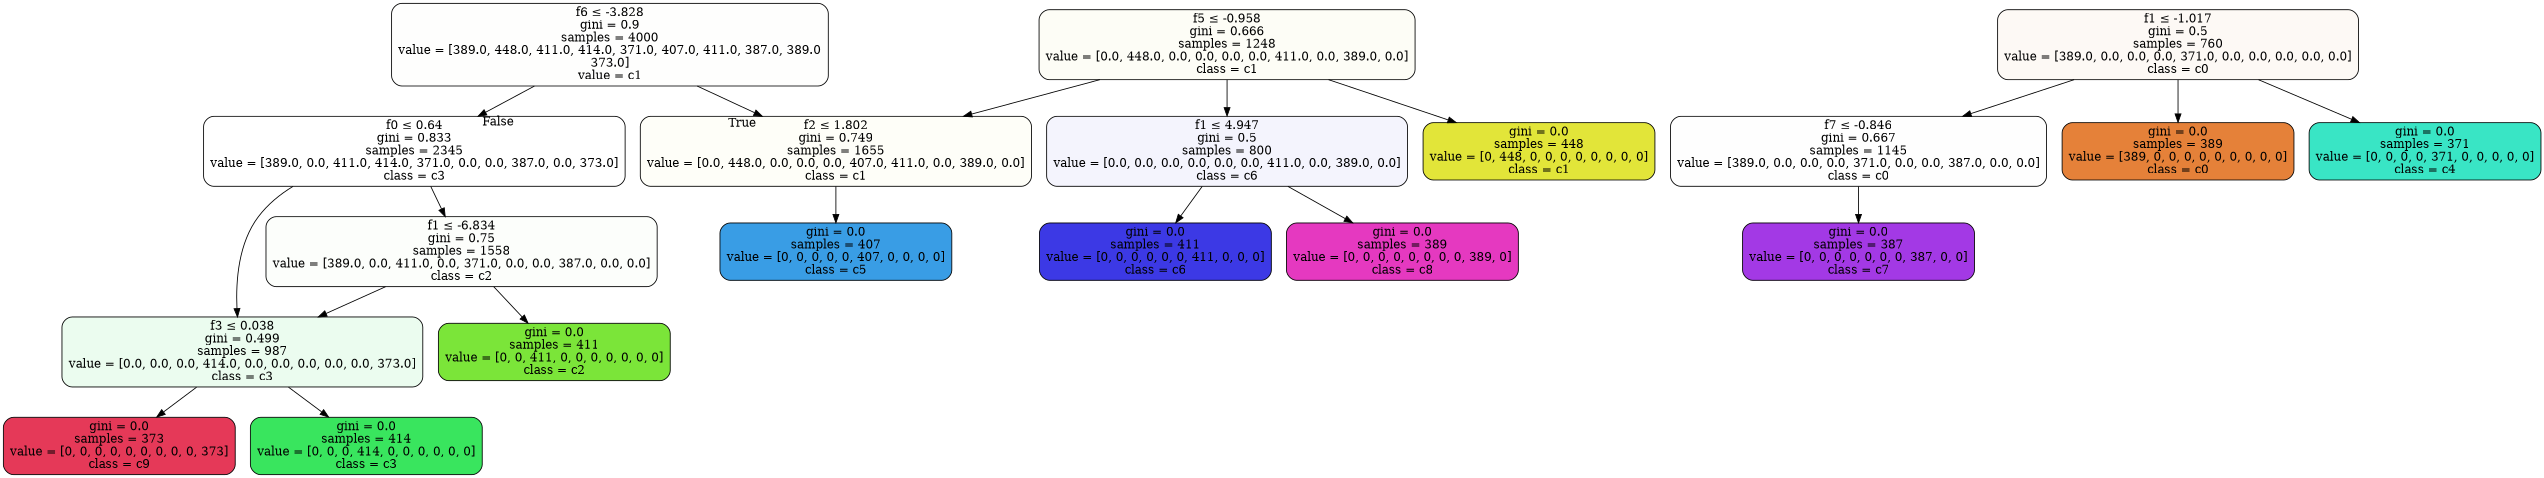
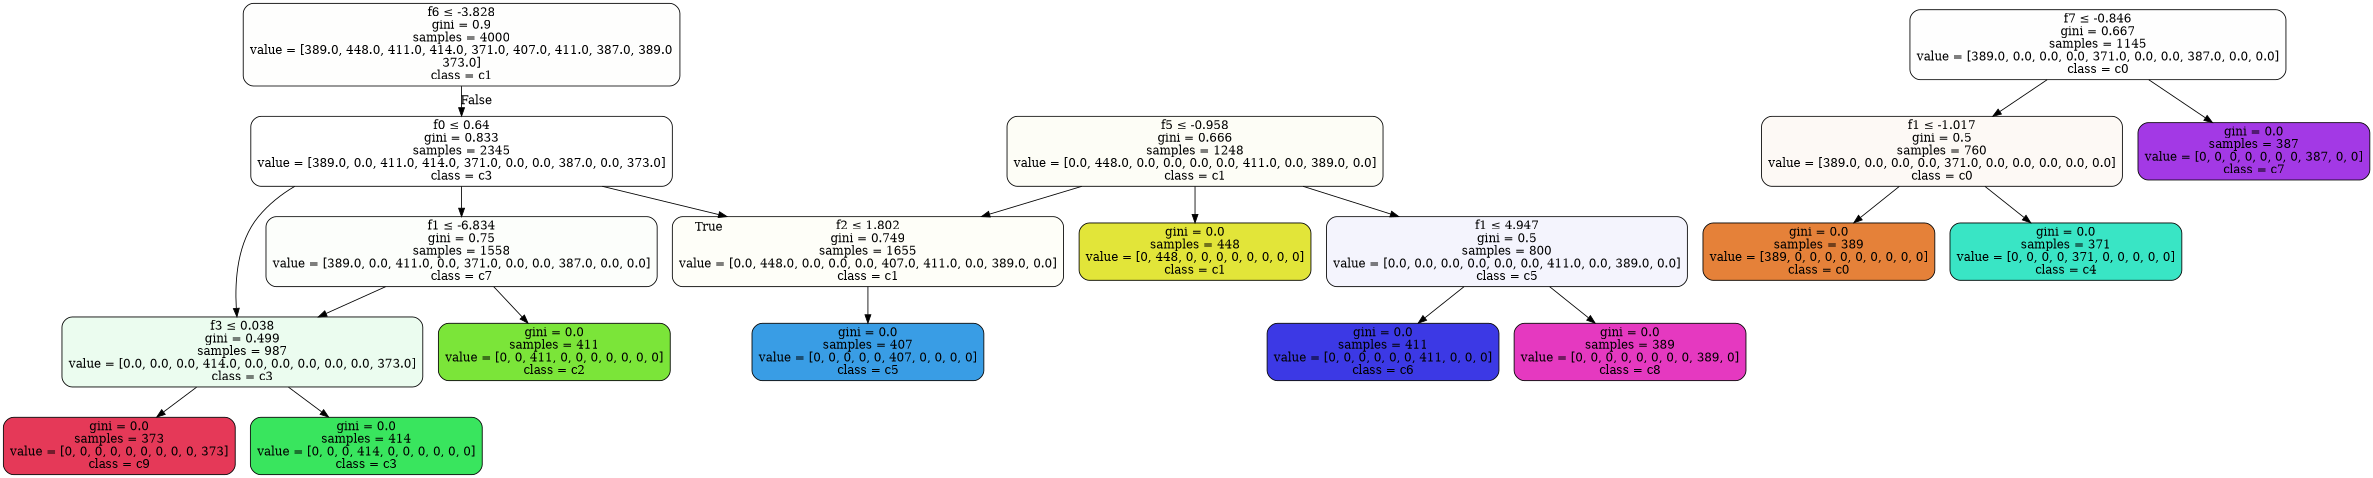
(610, 76) -> (462, 76)
(2022, 97) -> (2023, 96)
(726, 99) -> (660, 200)
(1227, 176) -> (1507, 277)
(462, 277) -> (462, 277)
